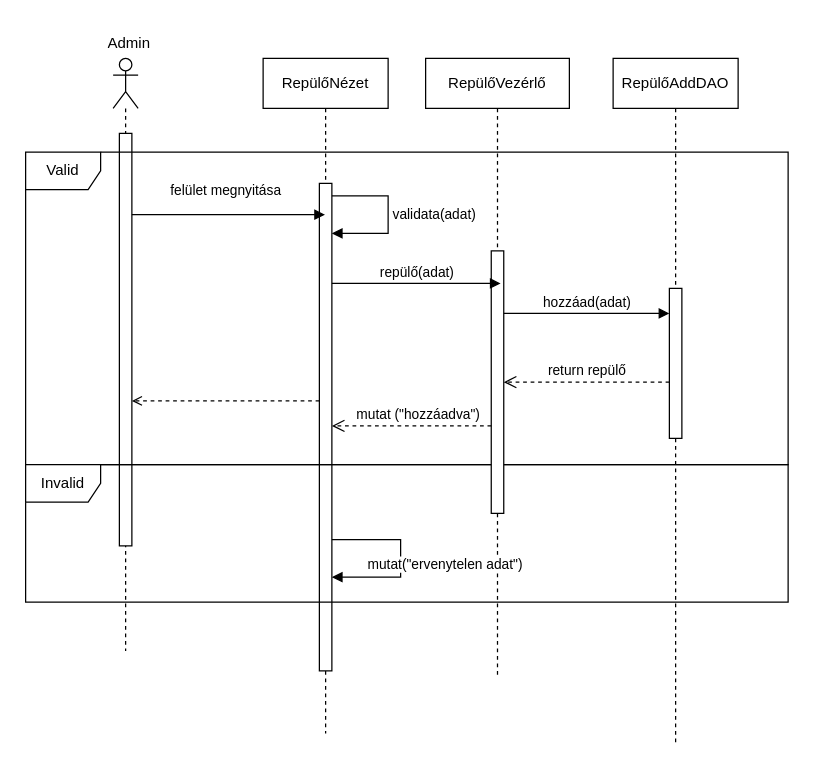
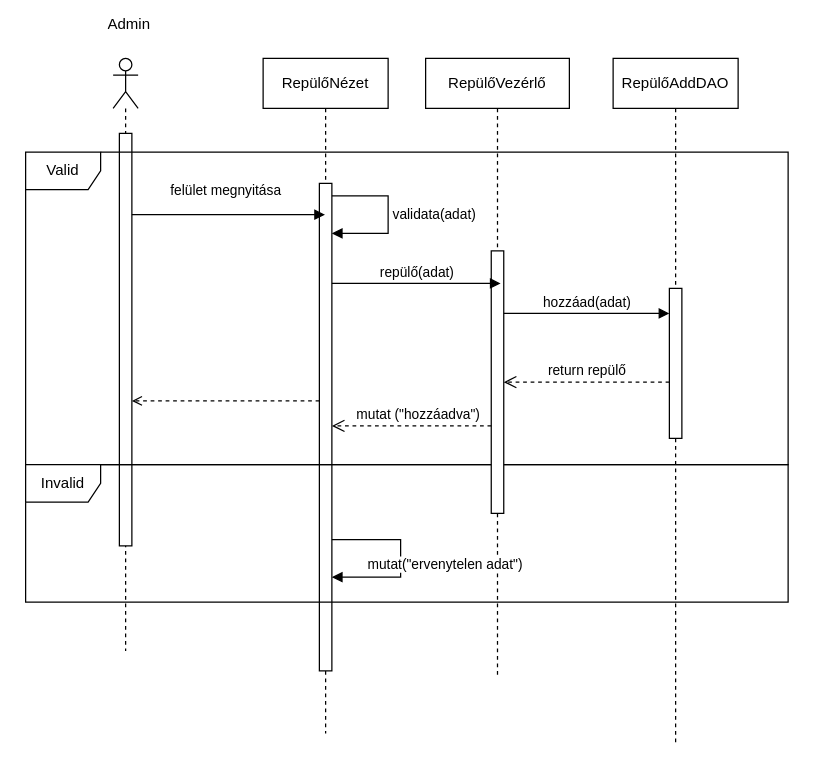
(151, 42) -> (151, 23)
